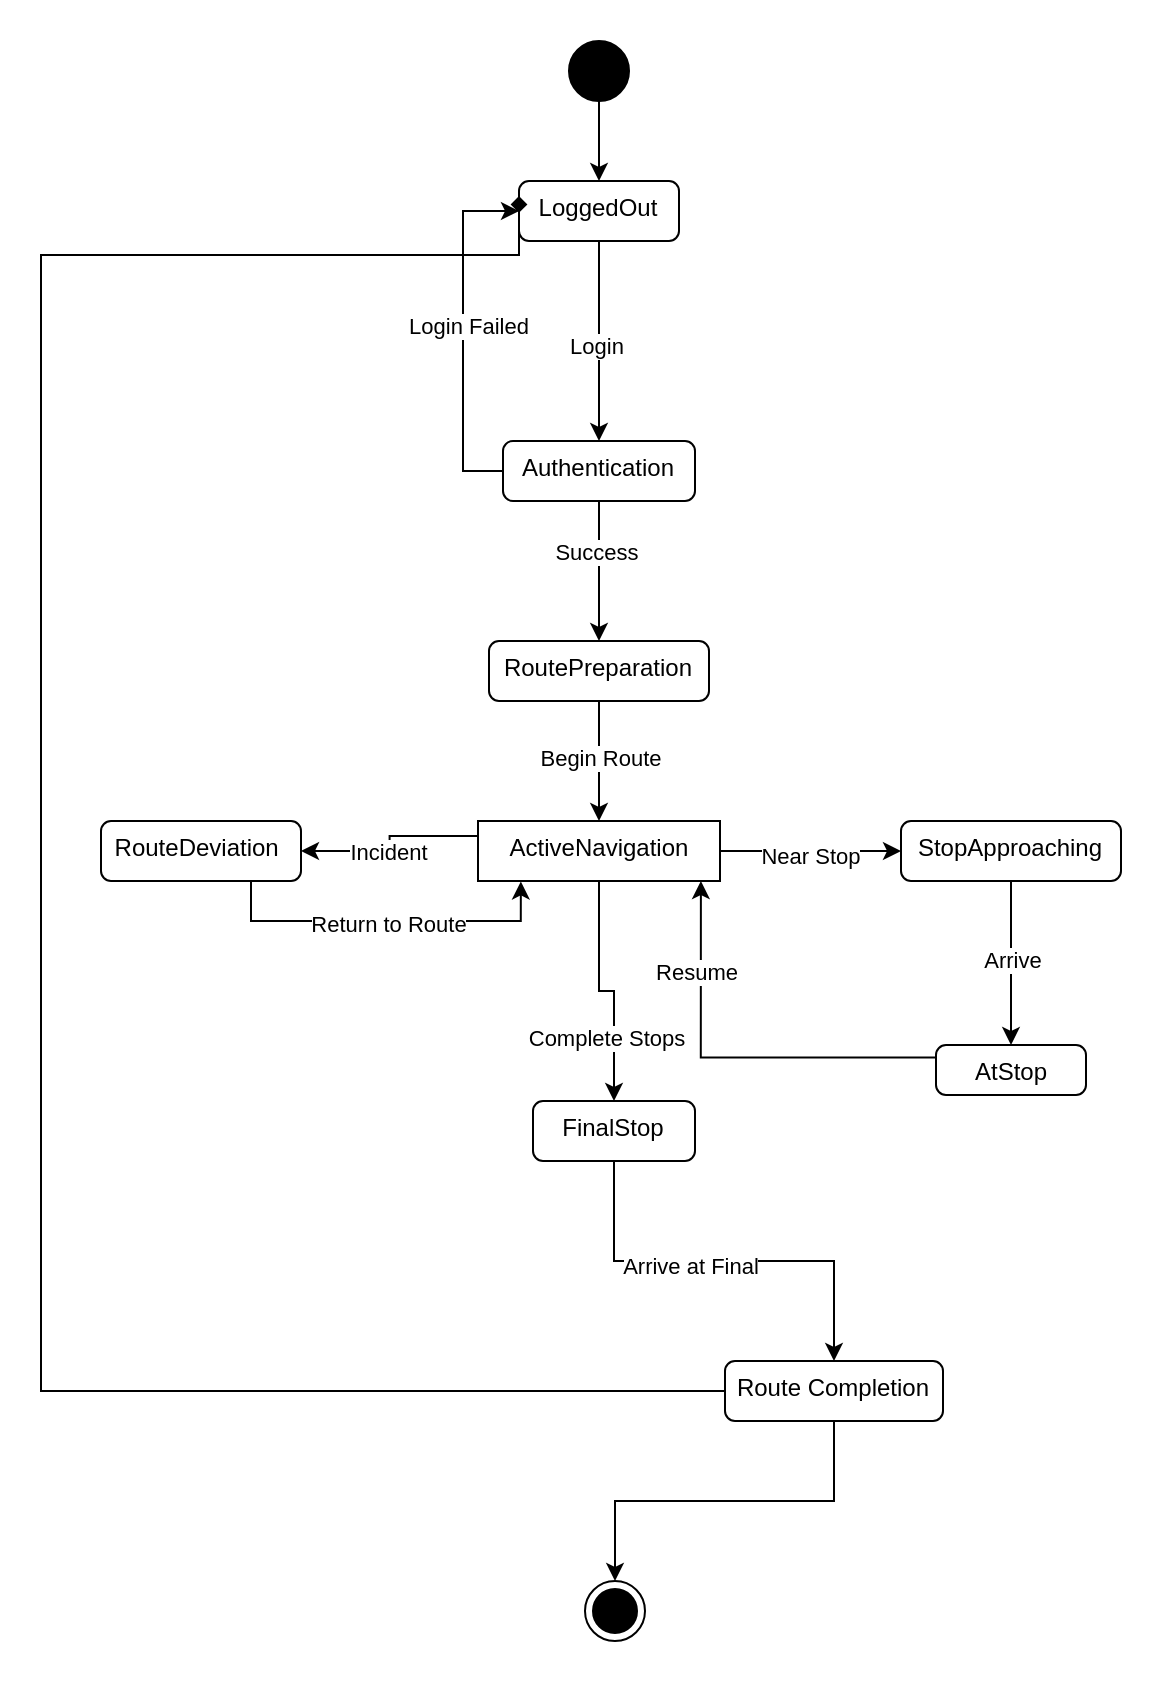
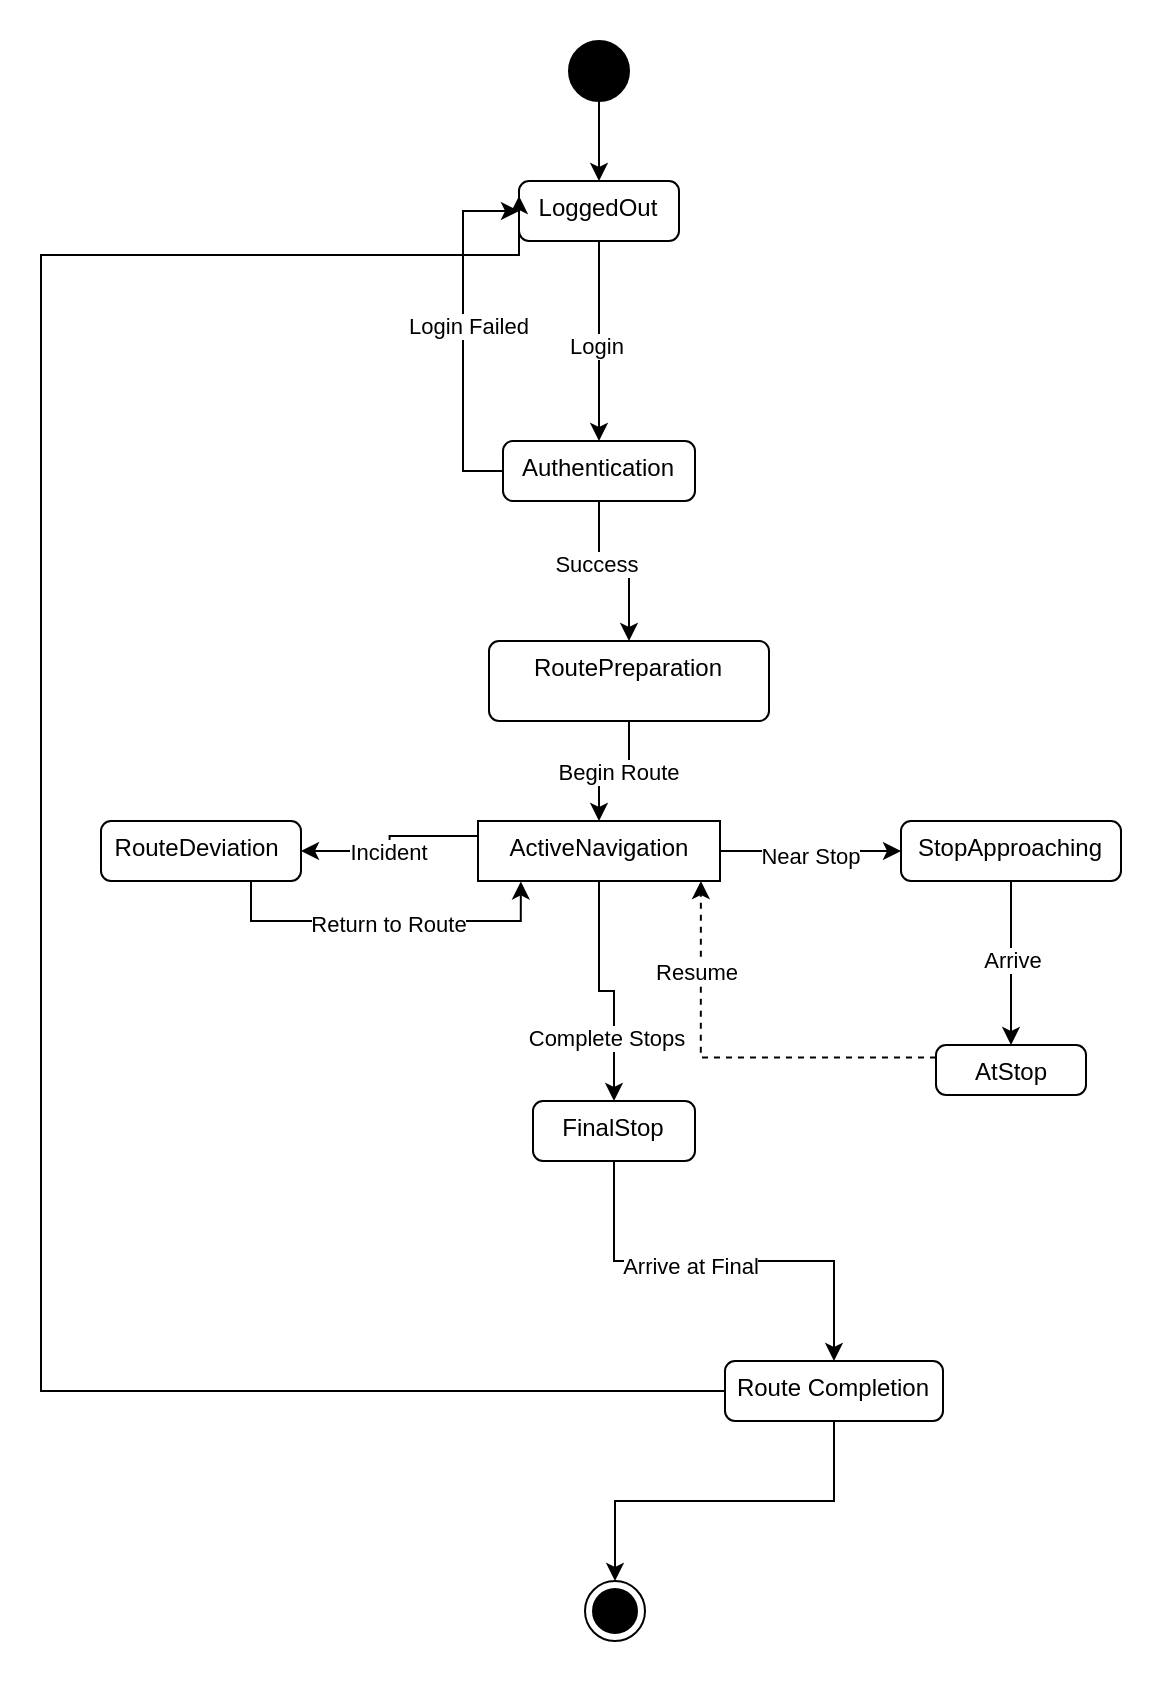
(519, 212) -> (519, 211)
(599, 671) -> (629, 681)
(780, 1058) -> (780, 1058)
